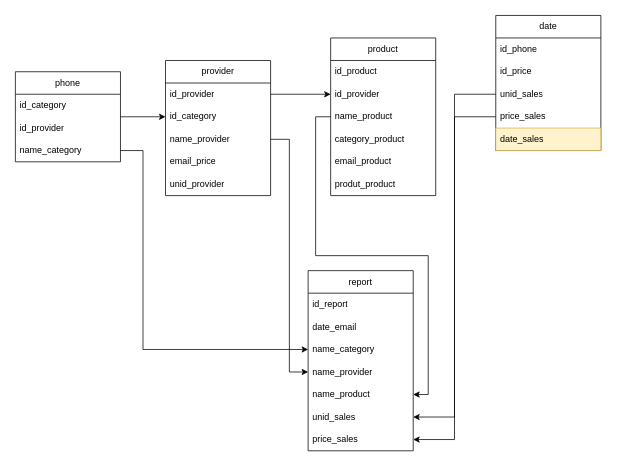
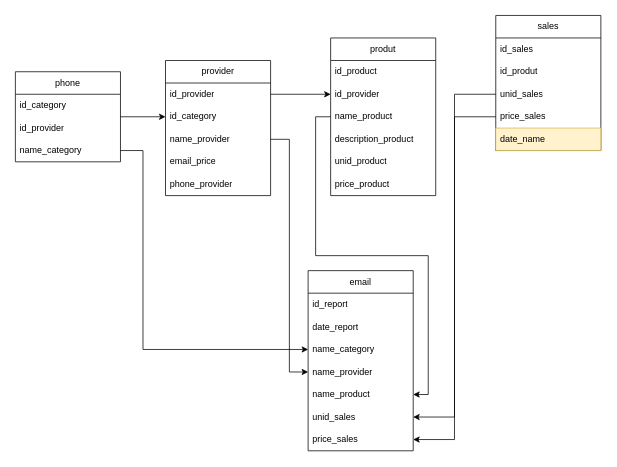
(548, 27) -> (548, 27)
(383, 49) -> (383, 49)
(519, 49) -> (518, 49)
(518, 72) -> (521, 72)
(375, 139) -> (380, 139)
(524, 139) -> (523, 139)
(365, 162) -> (364, 162)
(200, 184) -> (204, 184)
(370, 184) -> (366, 184)
(360, 282) -> (360, 282)
(335, 327) -> (340, 327)
